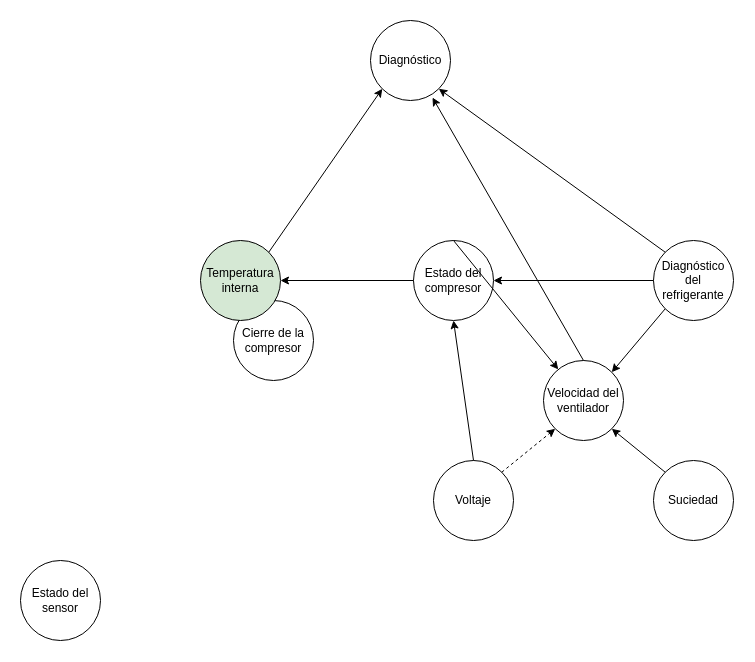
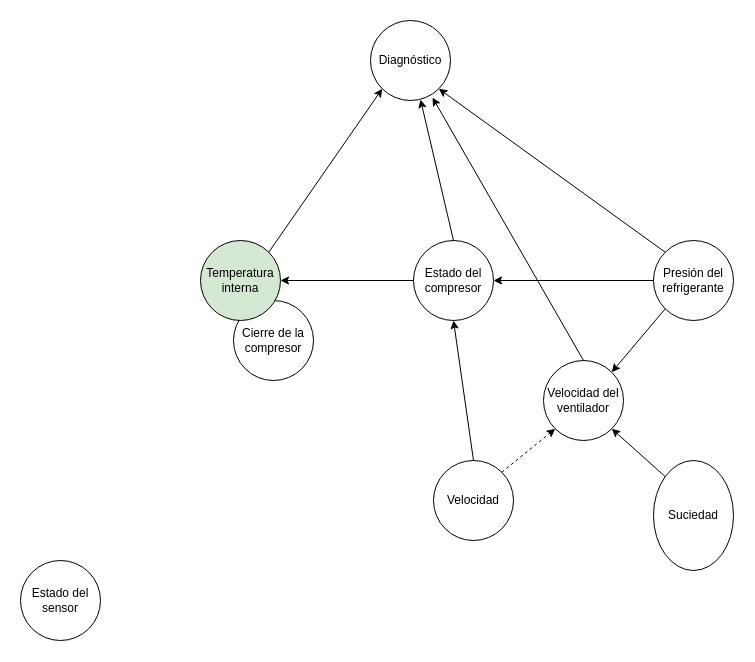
(694, 281) -> (694, 281)
(504, 302) -> (438, 173)
(474, 501) -> (474, 501)
(694, 501) -> (694, 516)
